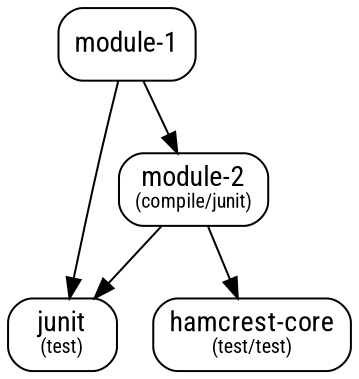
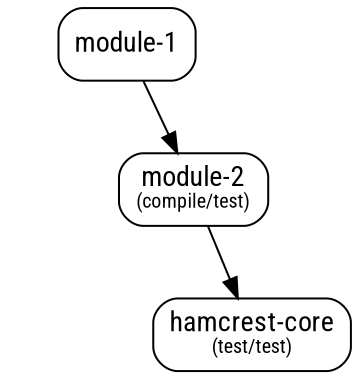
(194, 202) -> (194, 202)
(63, 335) -> none
